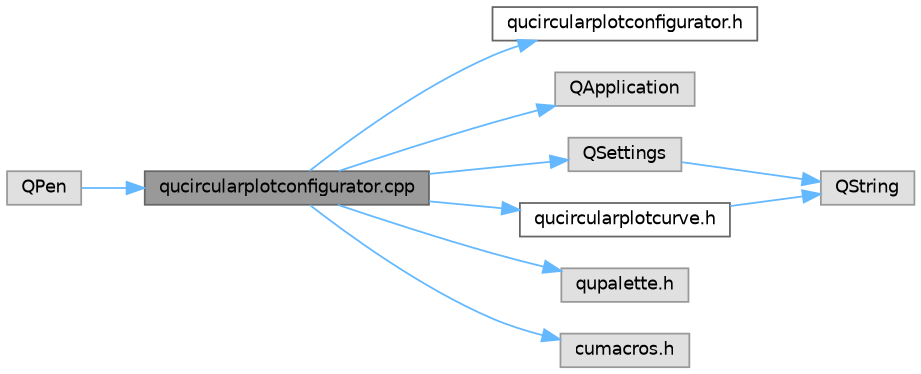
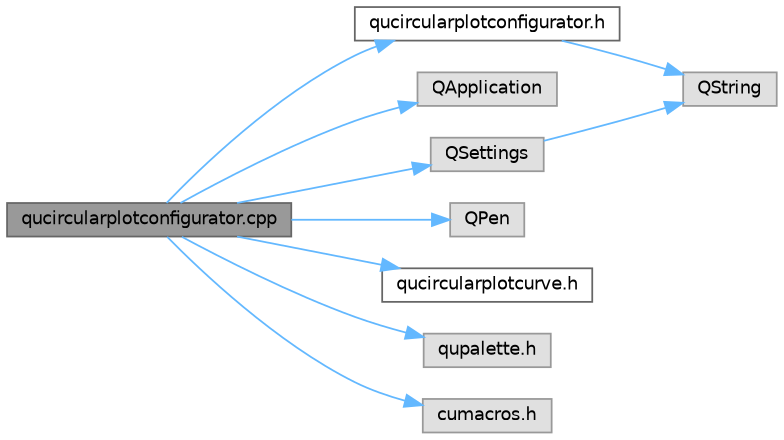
(104, 188) -> (362, 220)
(766, 201) -> (614, 54)
